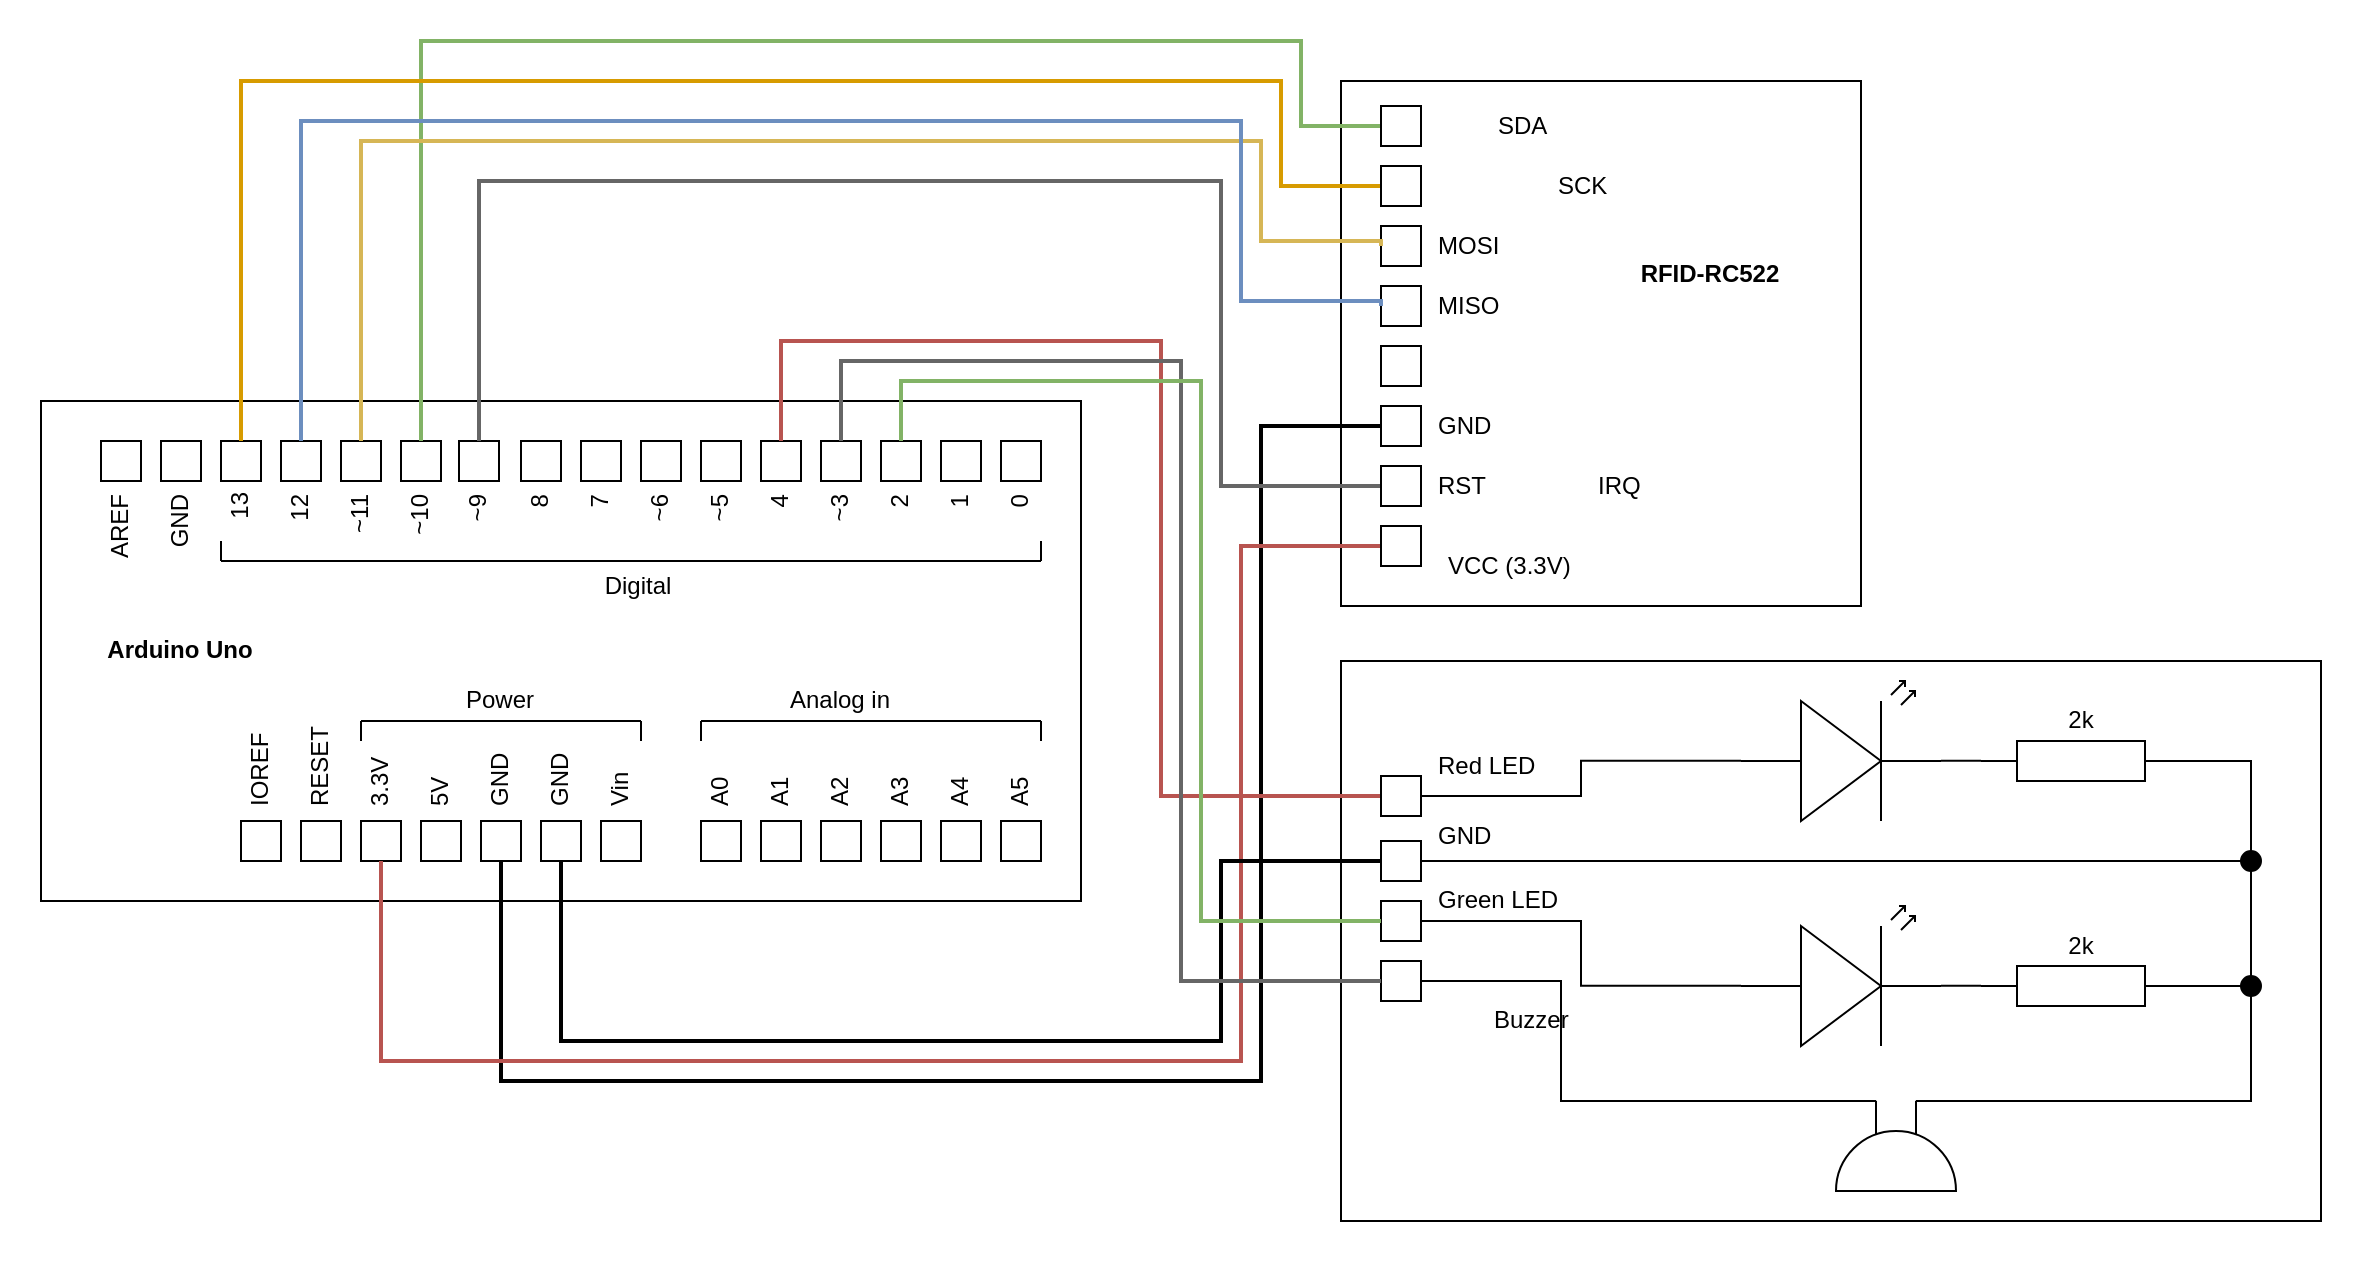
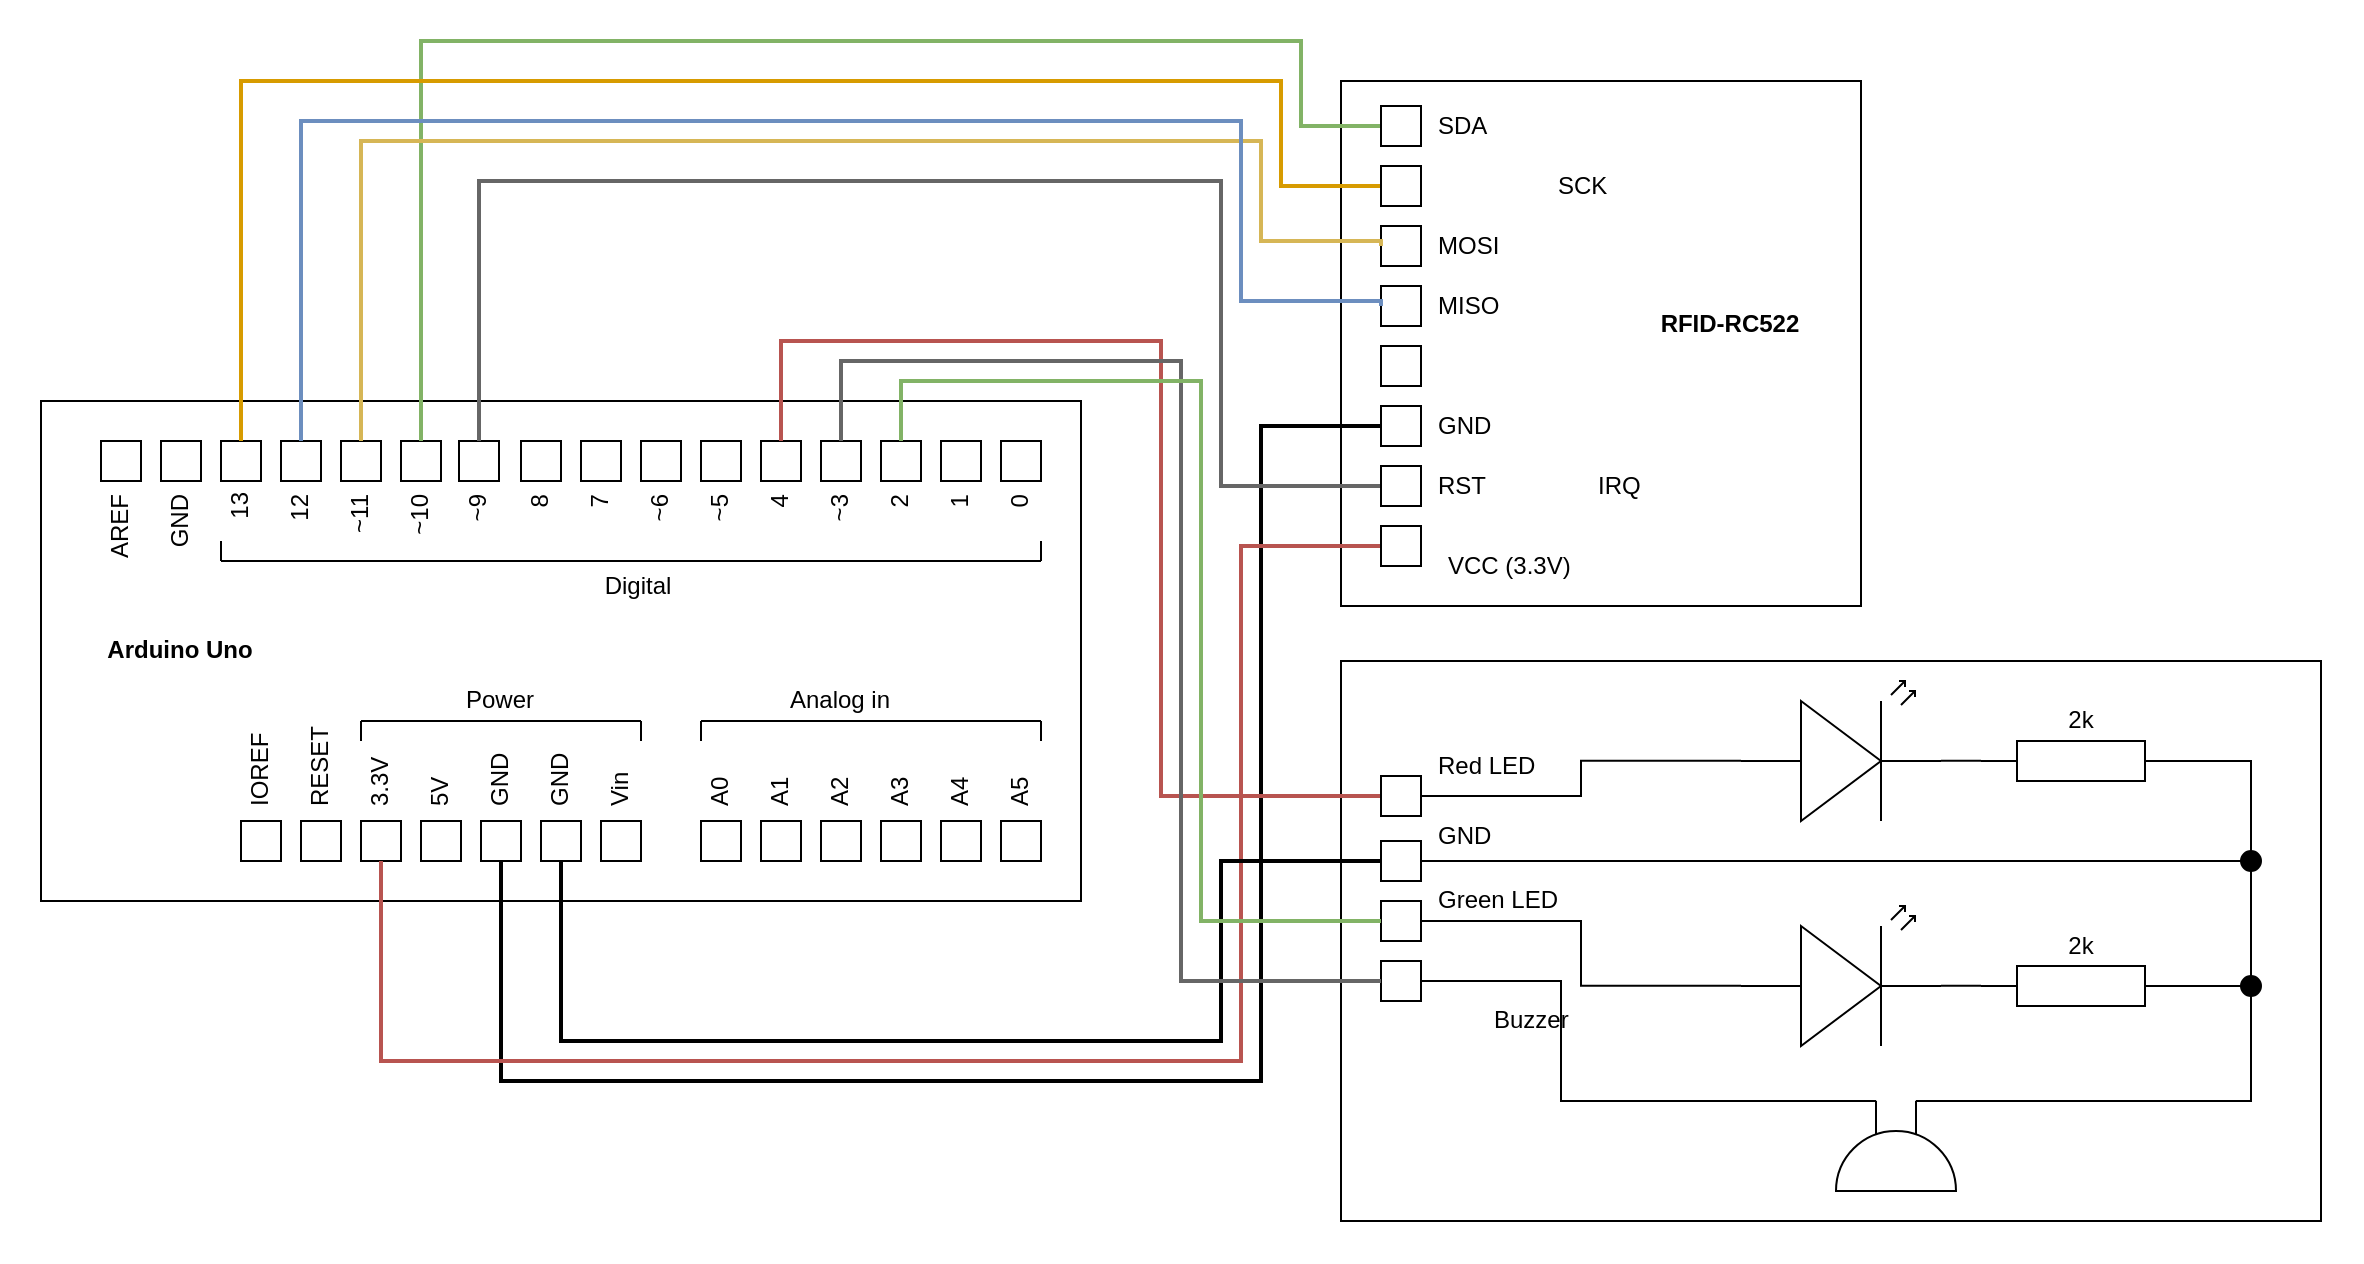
(1568, 126) -> (1508, 126)
(1711, 275) -> (1731, 325)
